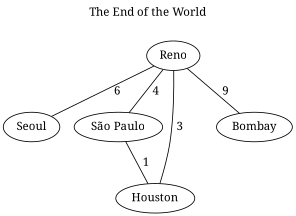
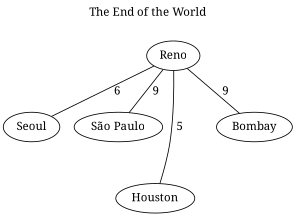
(154, 91) -> (154, 91)
(178, 127) -> (178, 127)
(137, 163) -> none
